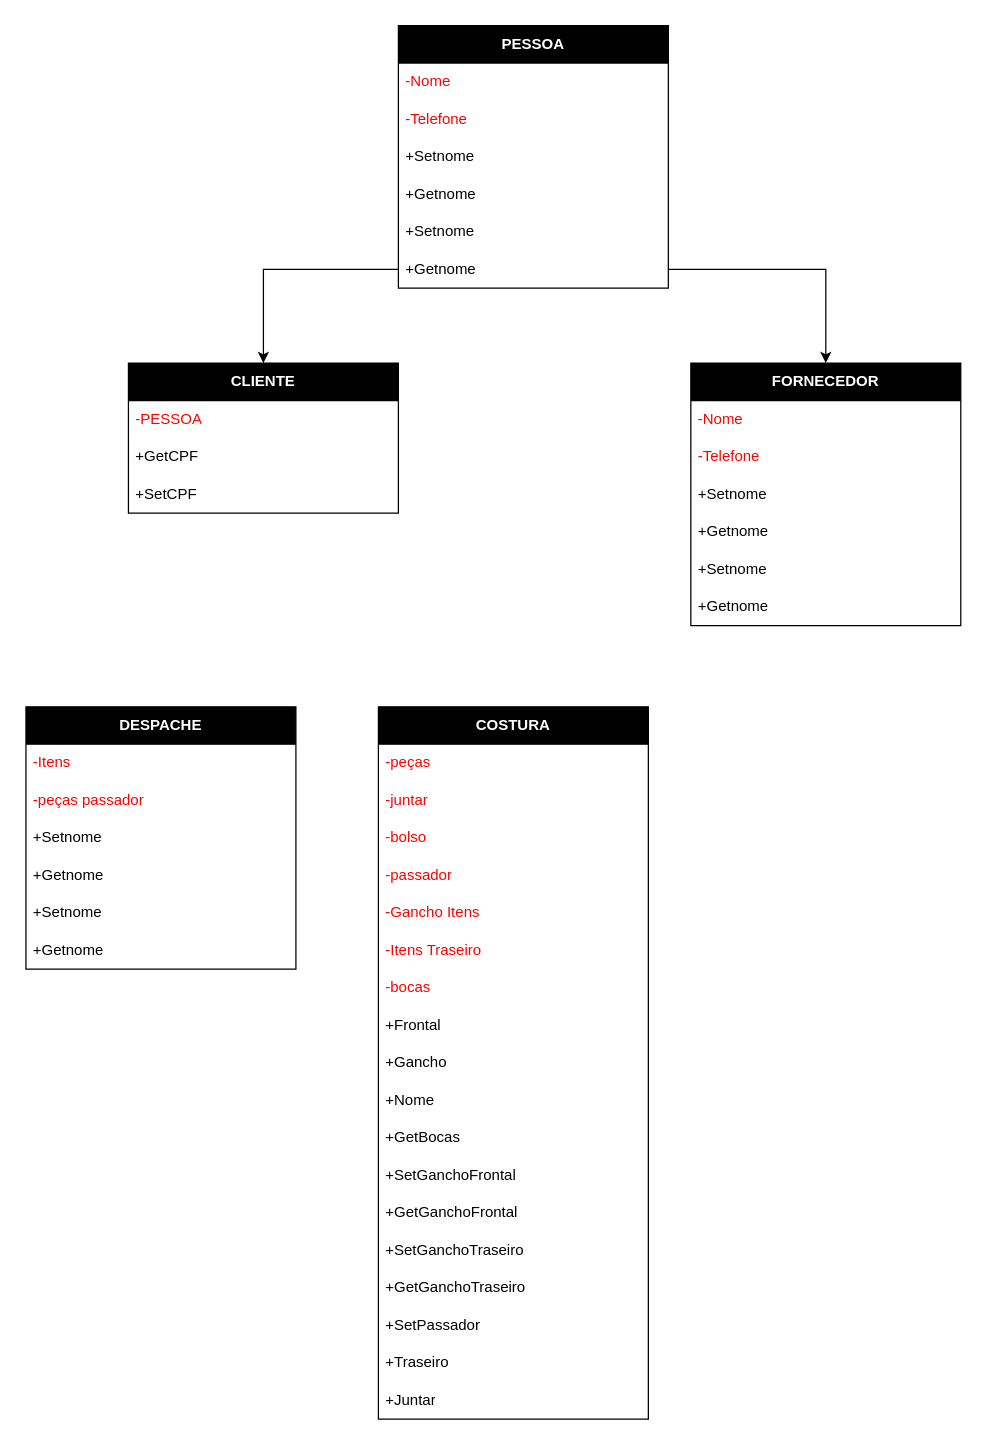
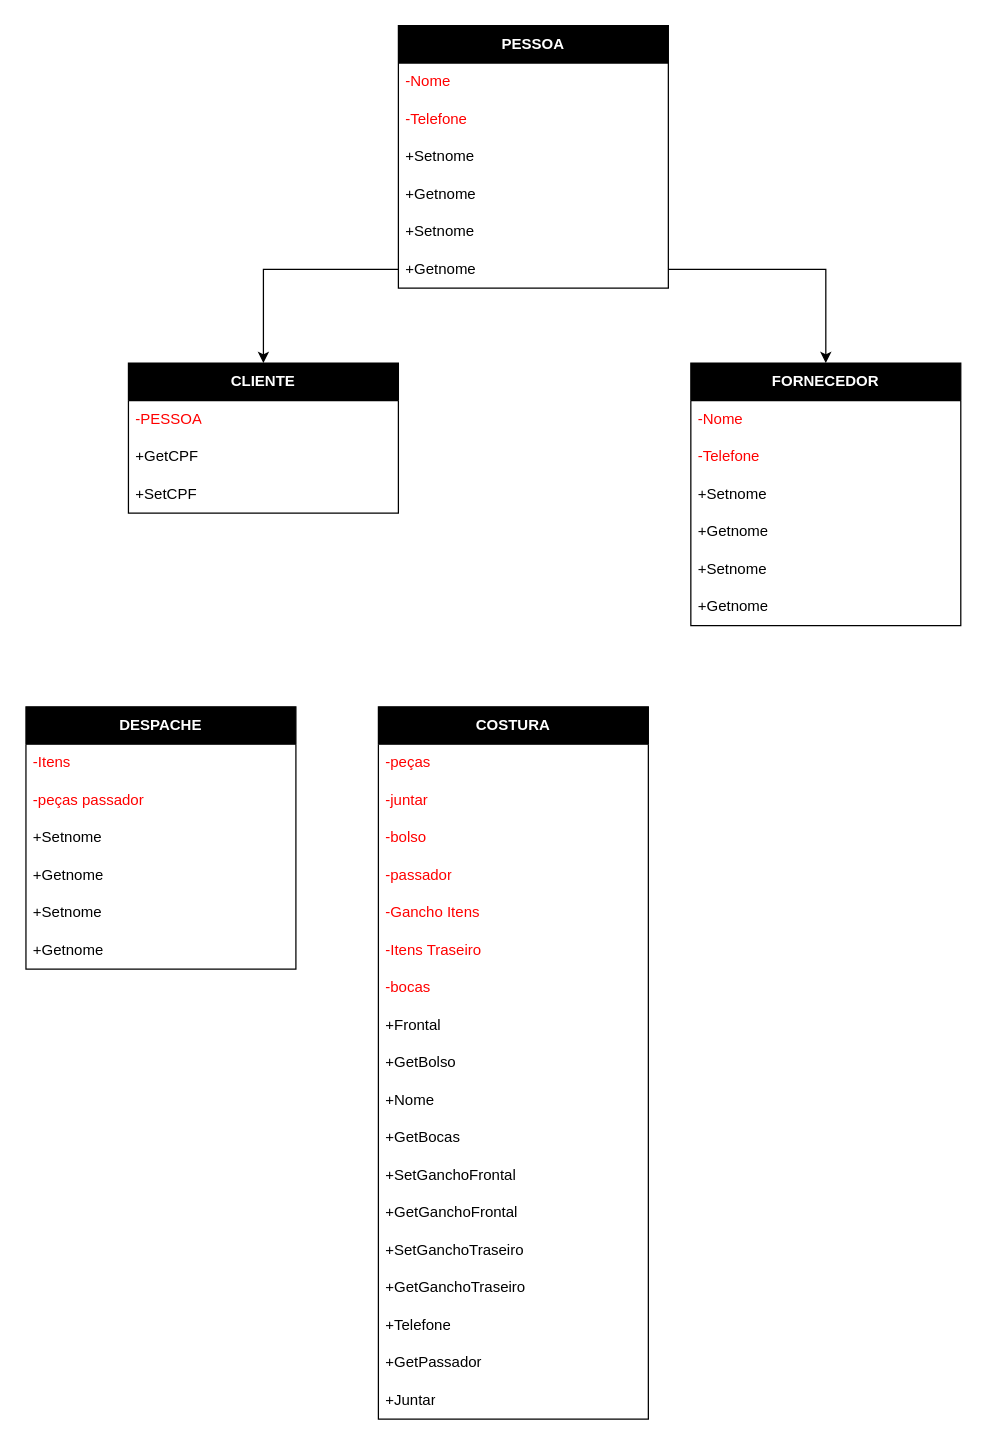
(415, 1063) -> (421, 1063)
(436, 1326) -> (421, 1326)
(421, 1363) -> (436, 1363)
